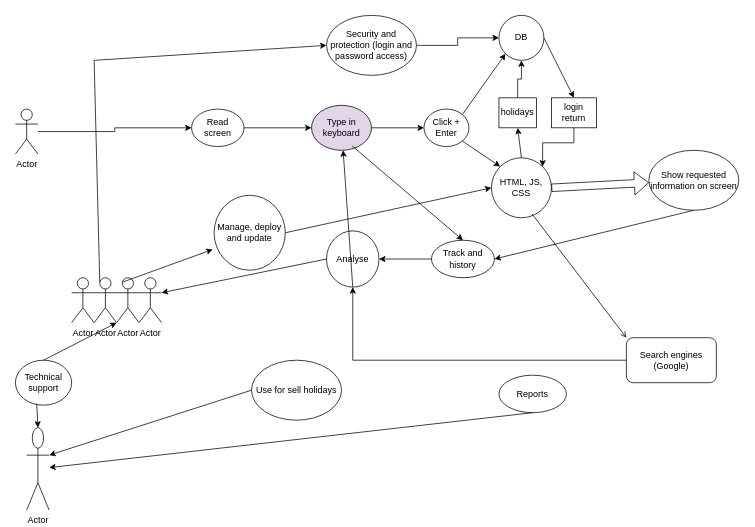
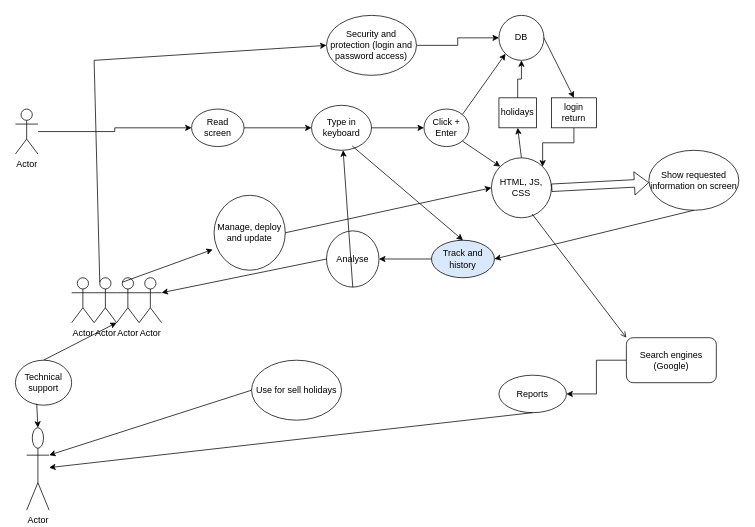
(342, 128) -> (342, 128)
(463, 259) -> (463, 259)
(441, 360) -> (597, 378)
